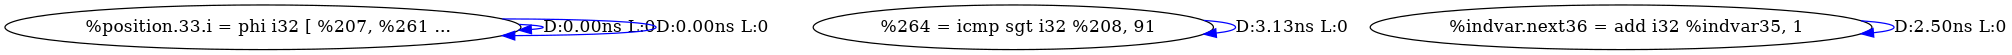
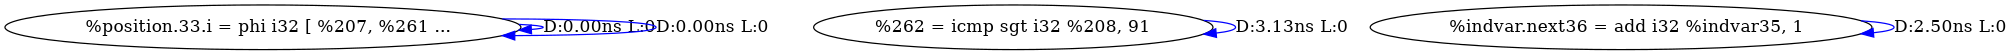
(1013, 27) -> (1013, 27)
